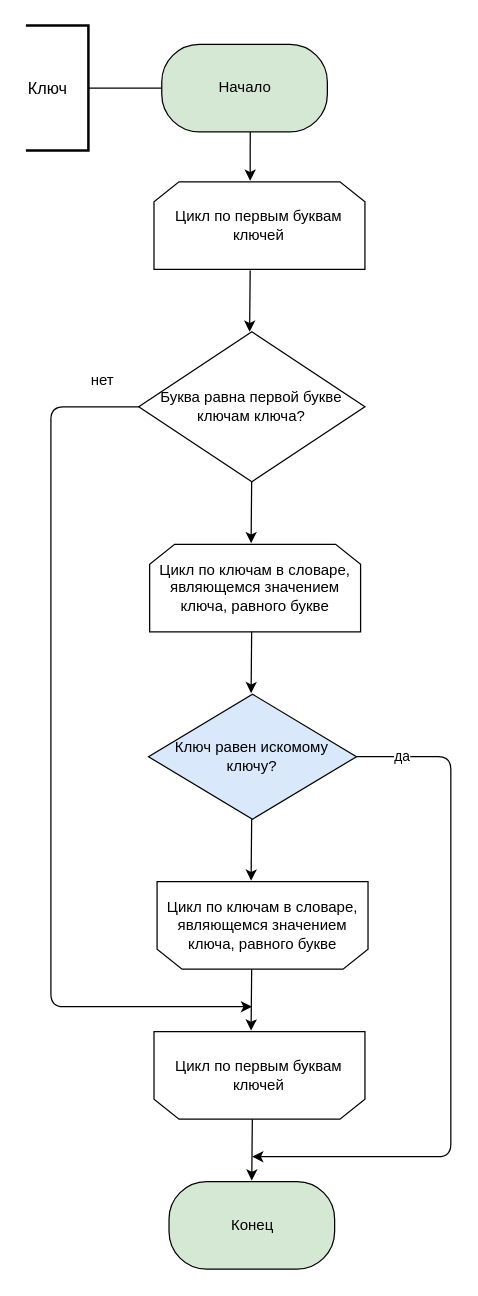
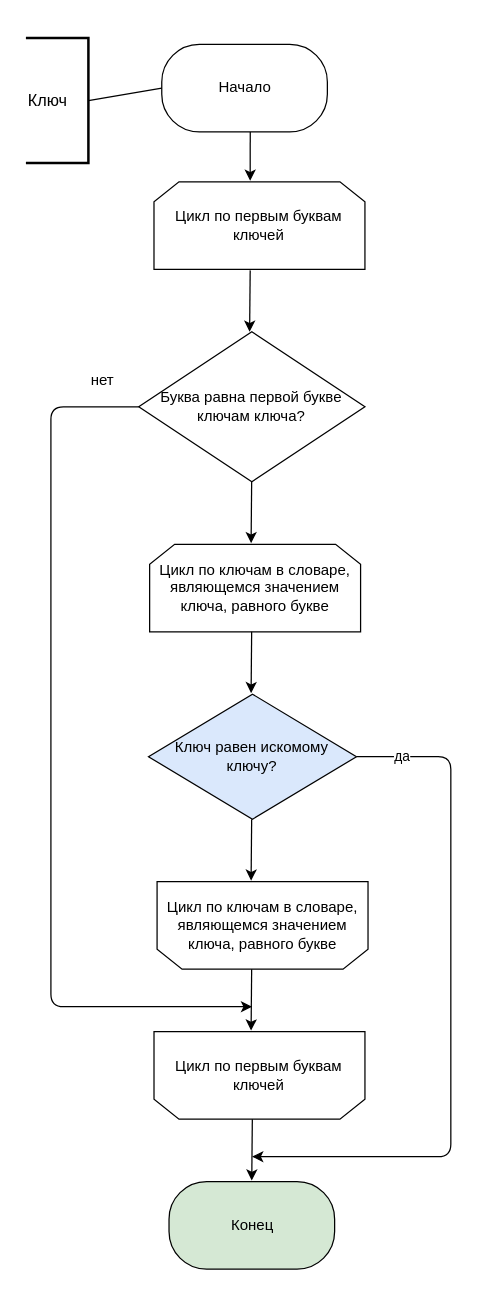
(57, 88) -> (57, 101)
(244, 88) -> (244, 88)
